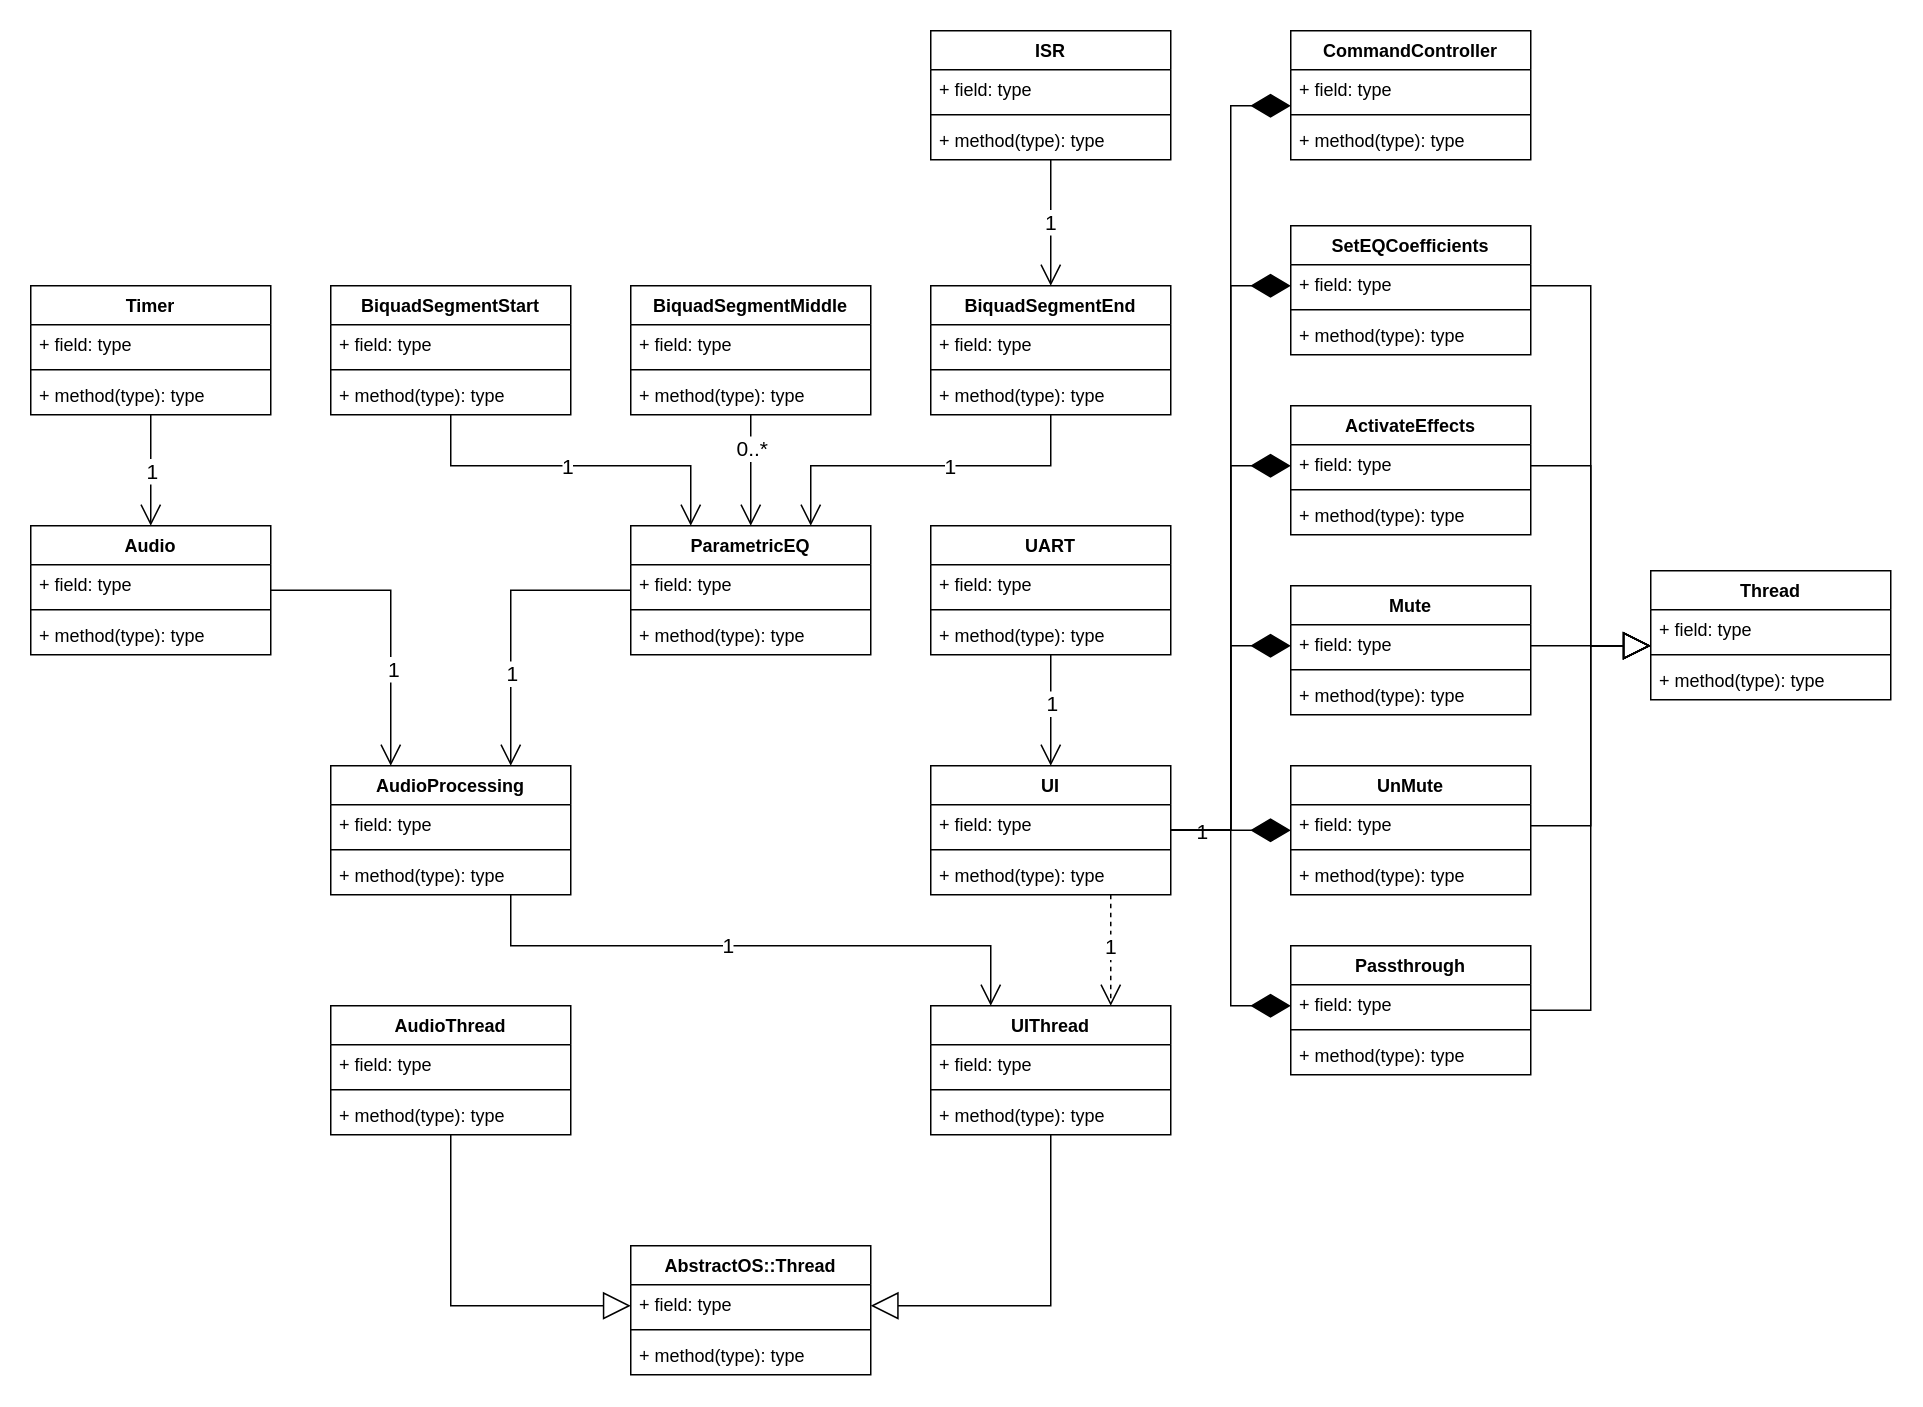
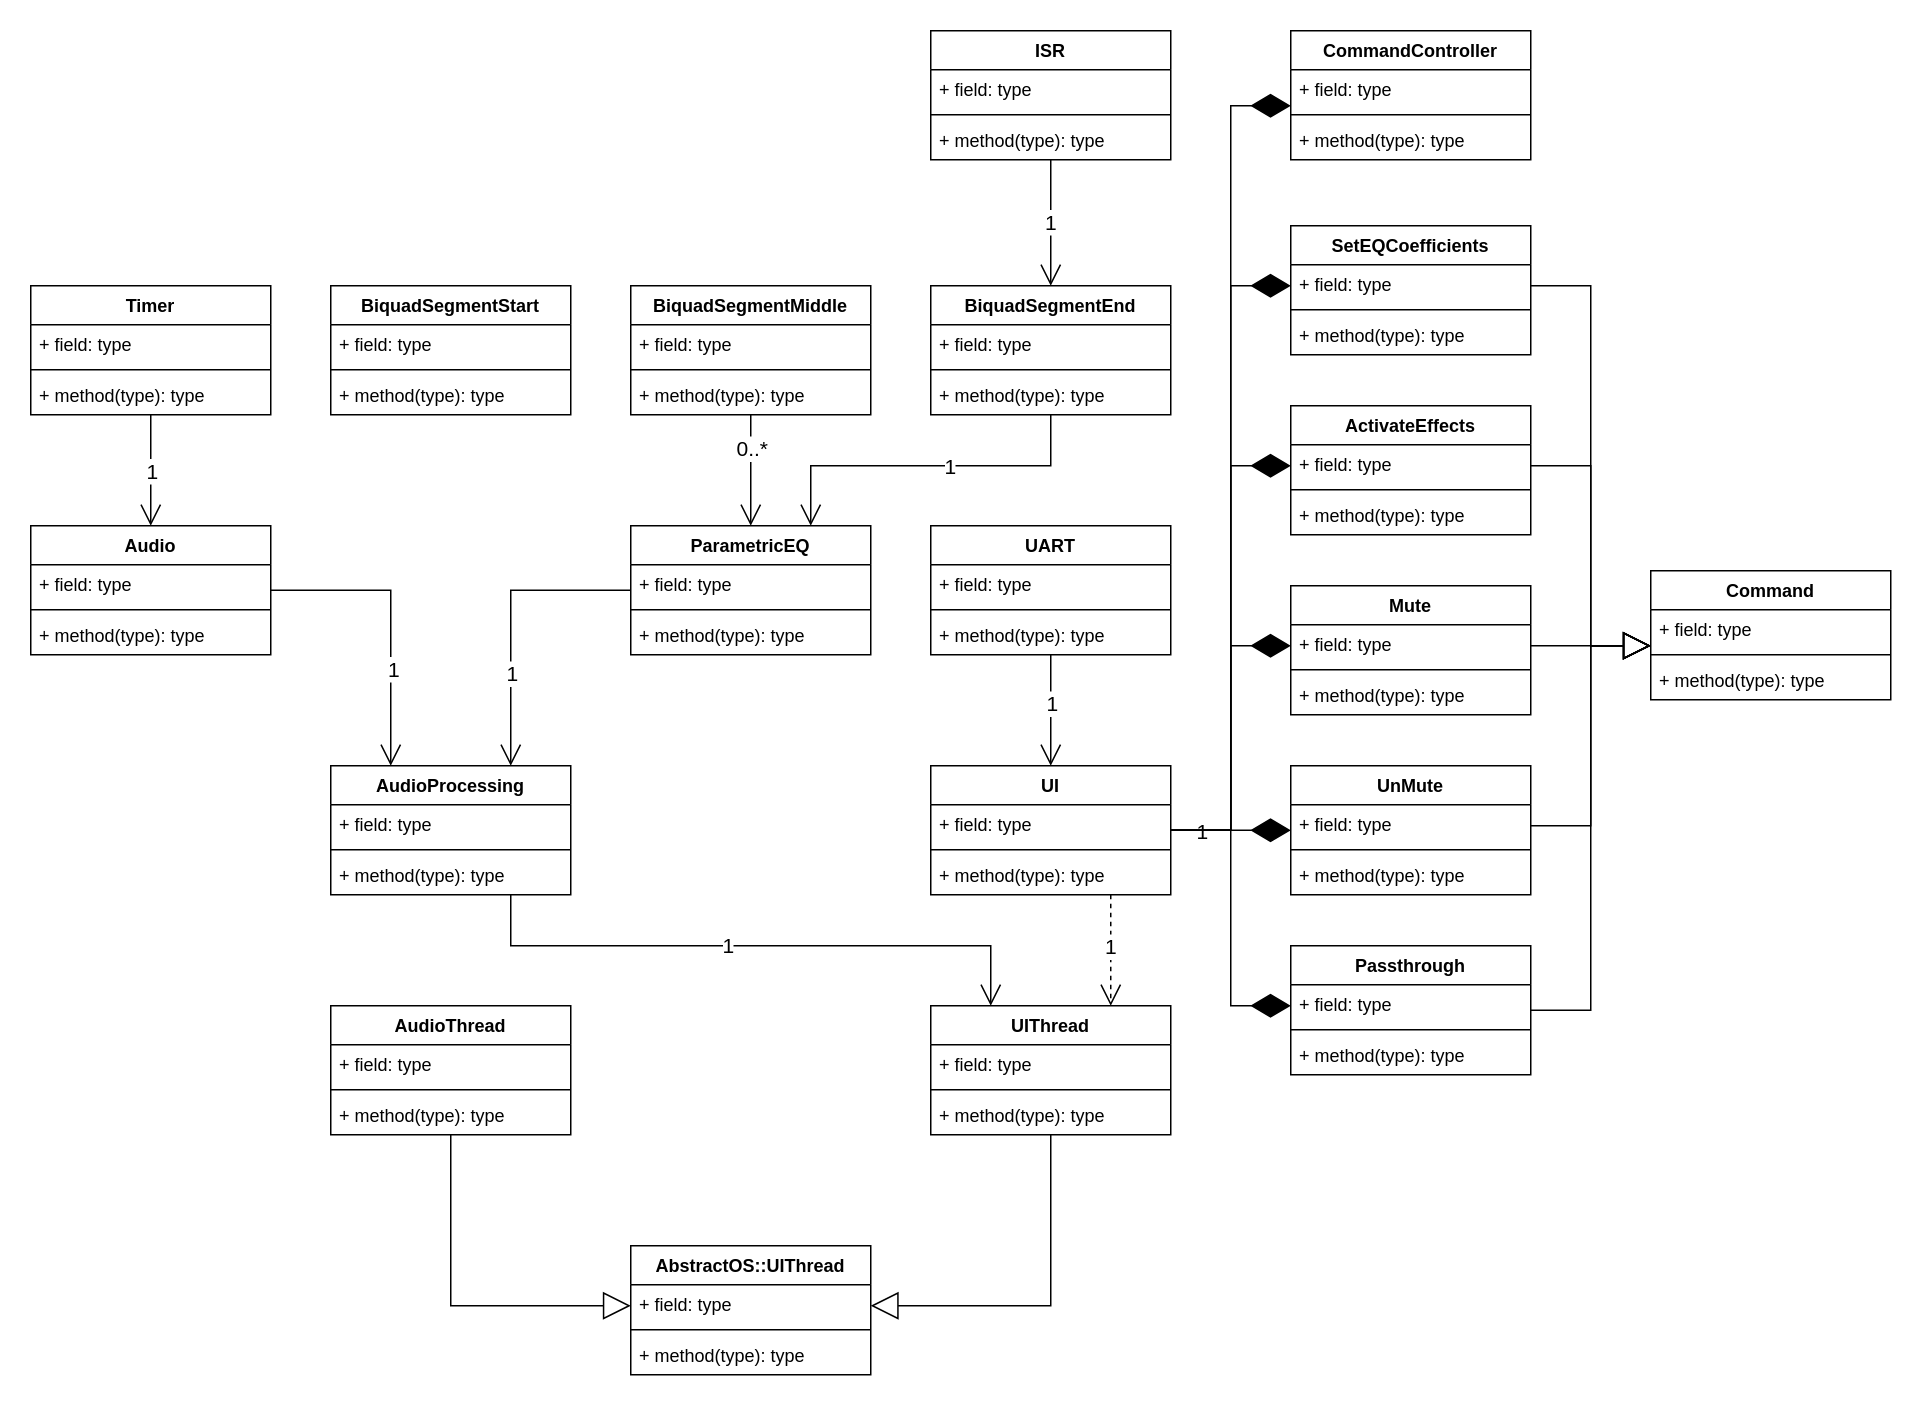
(574, 466) -> none
(1771, 592) -> (1771, 592)
(751, 1267) -> (751, 1267)
